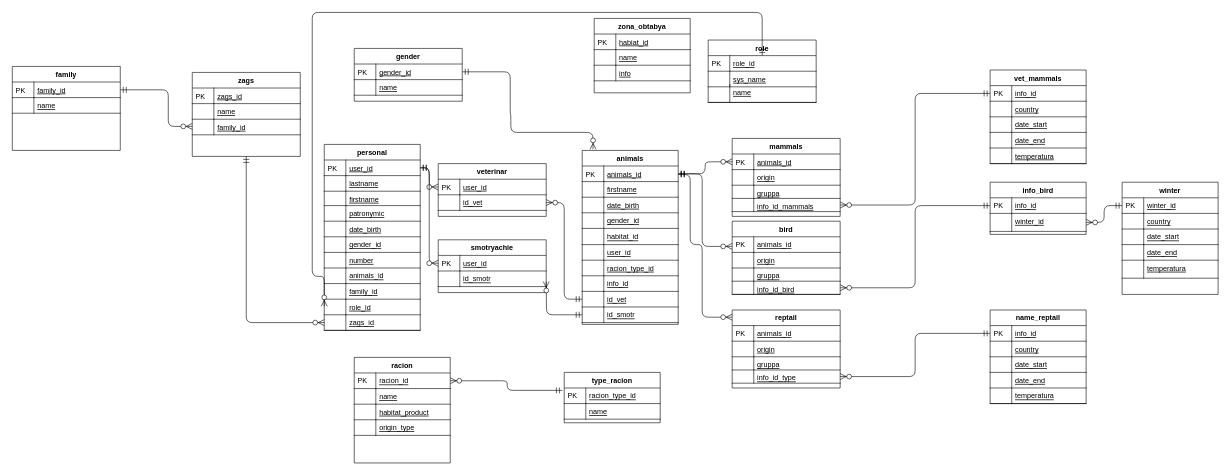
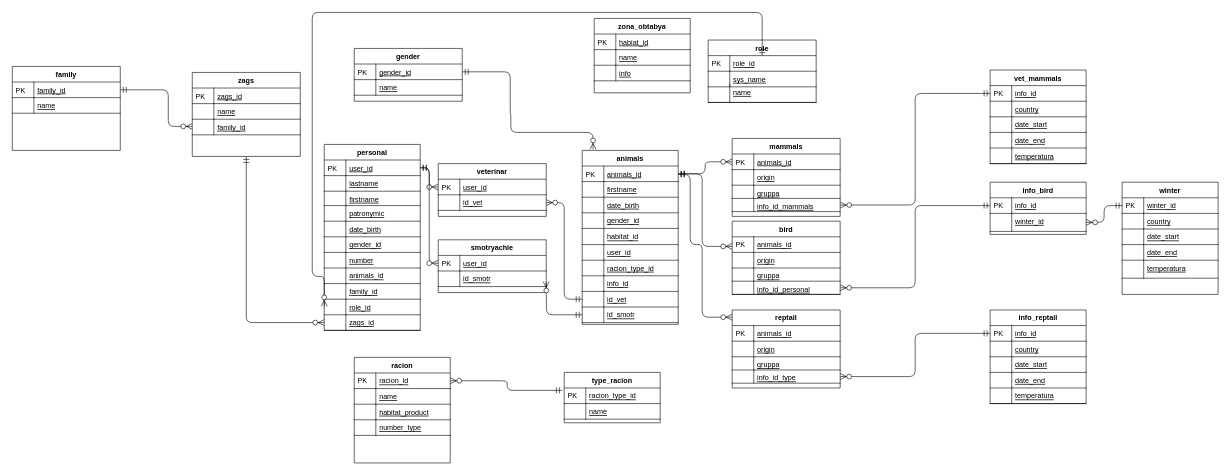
(779, 289) -> (787, 289)
(1038, 318) -> (1038, 318)
(400, 428) -> (401, 428)
